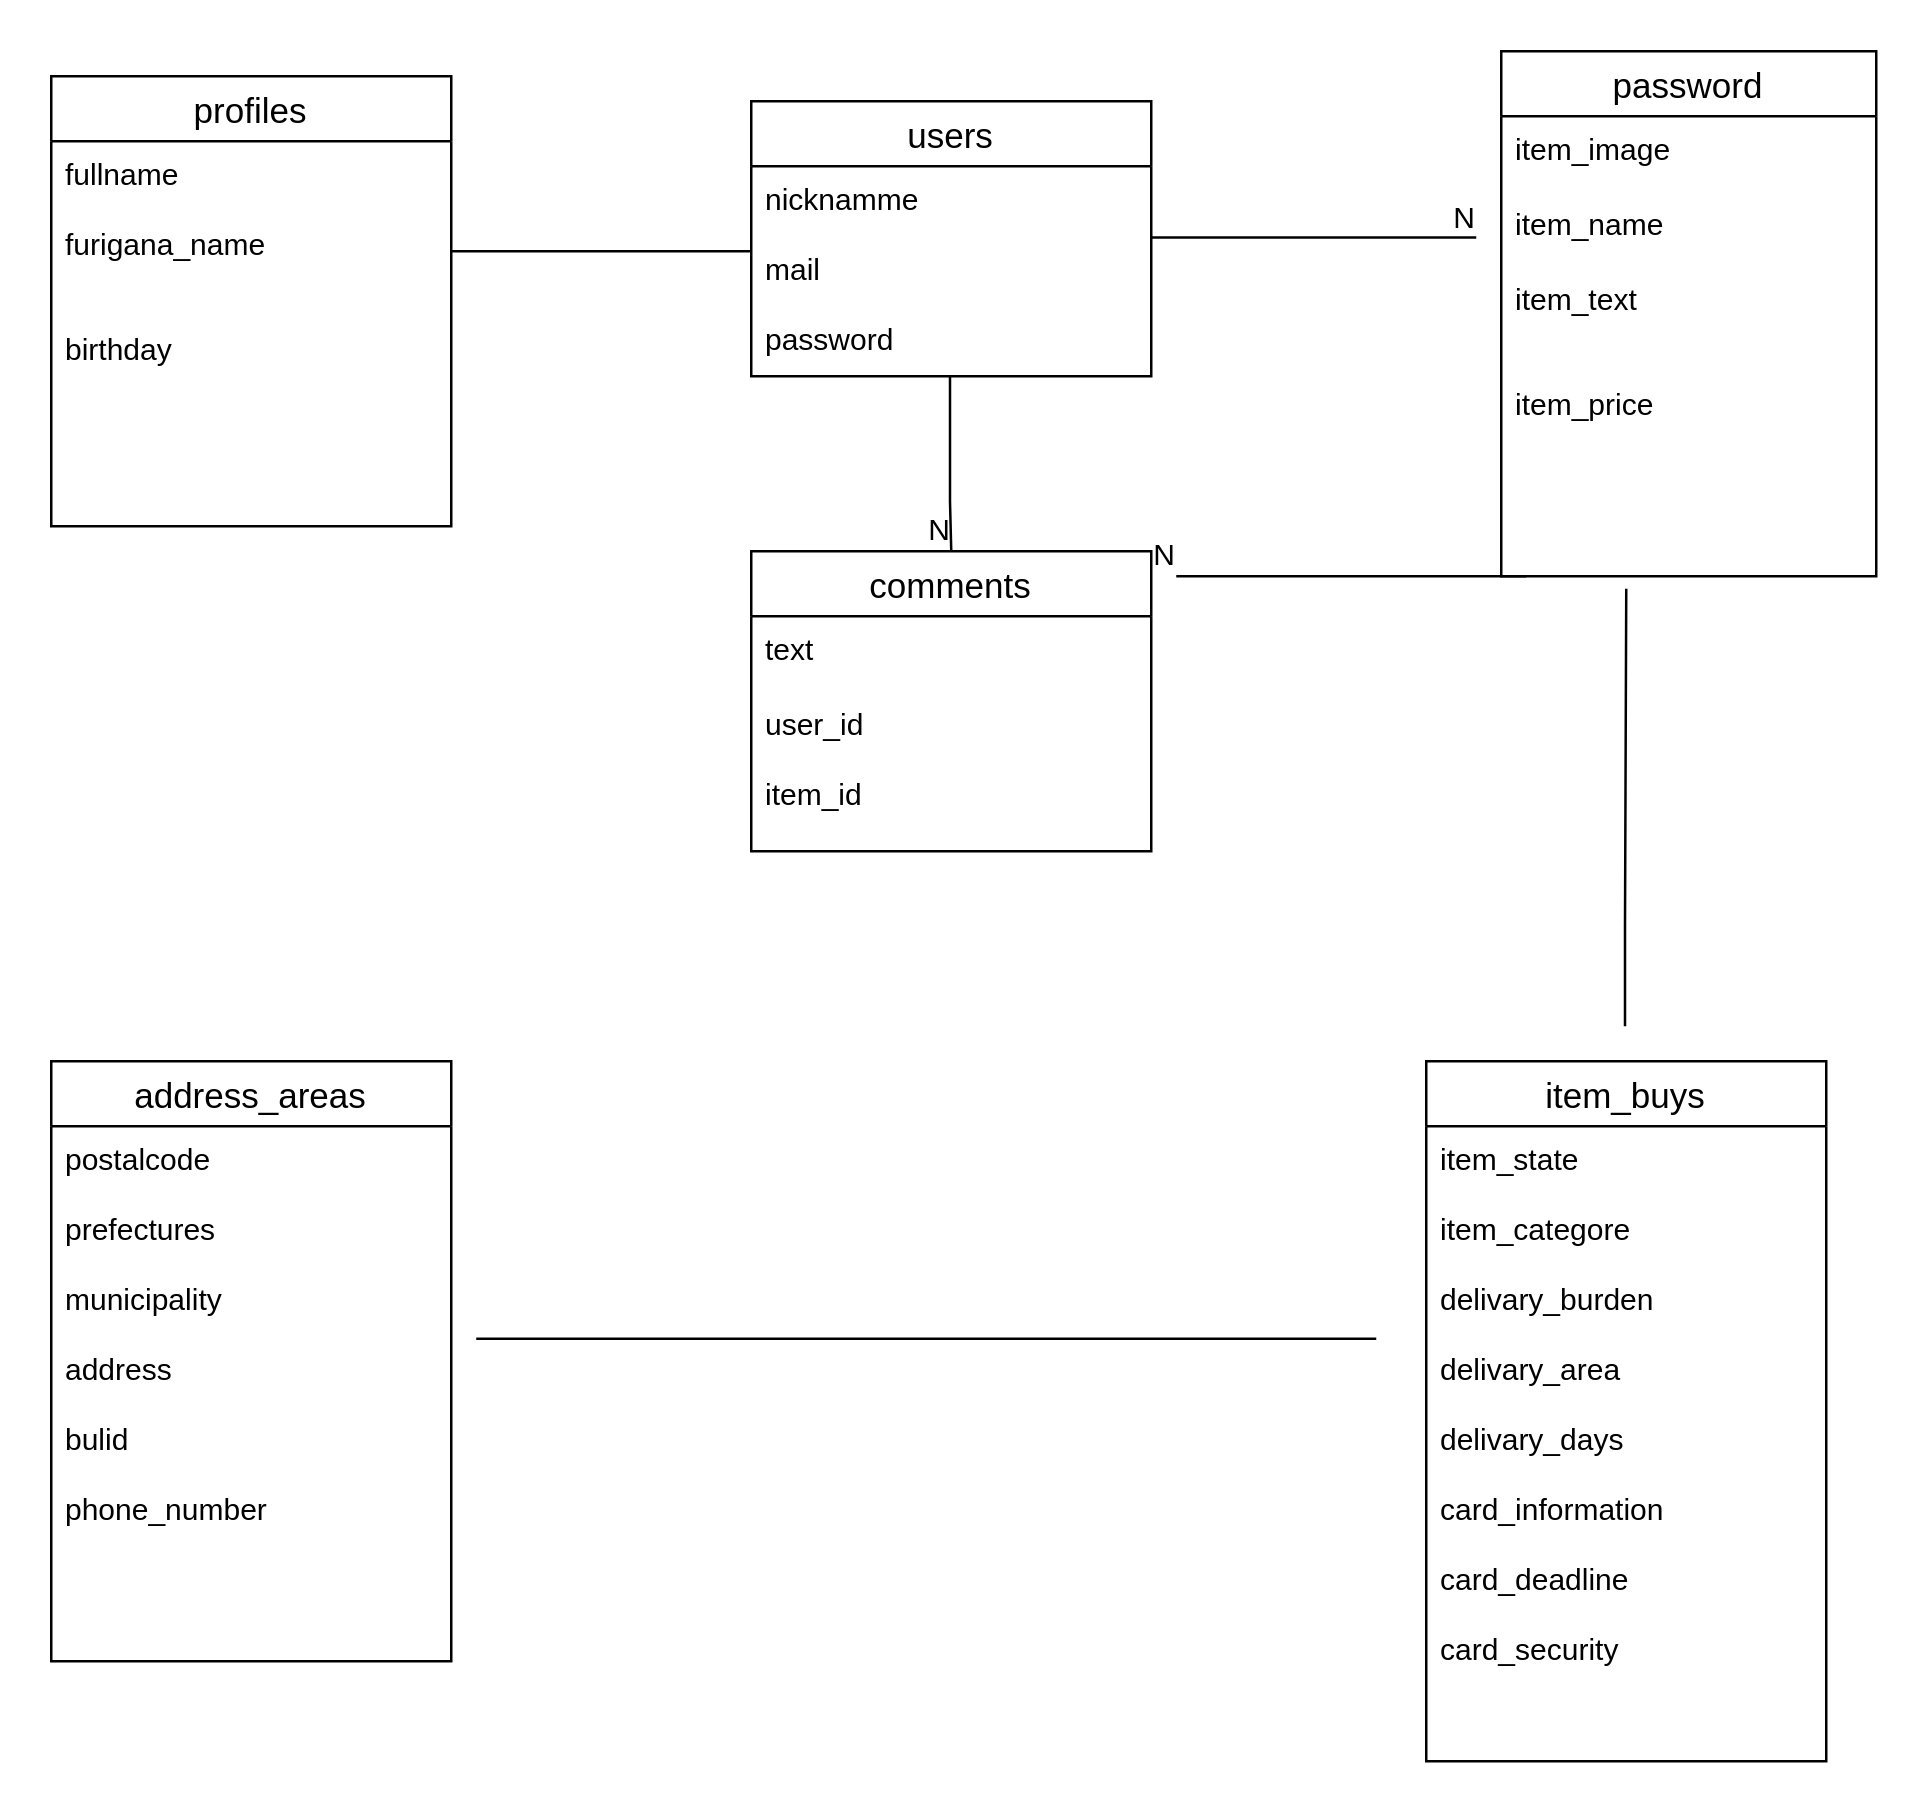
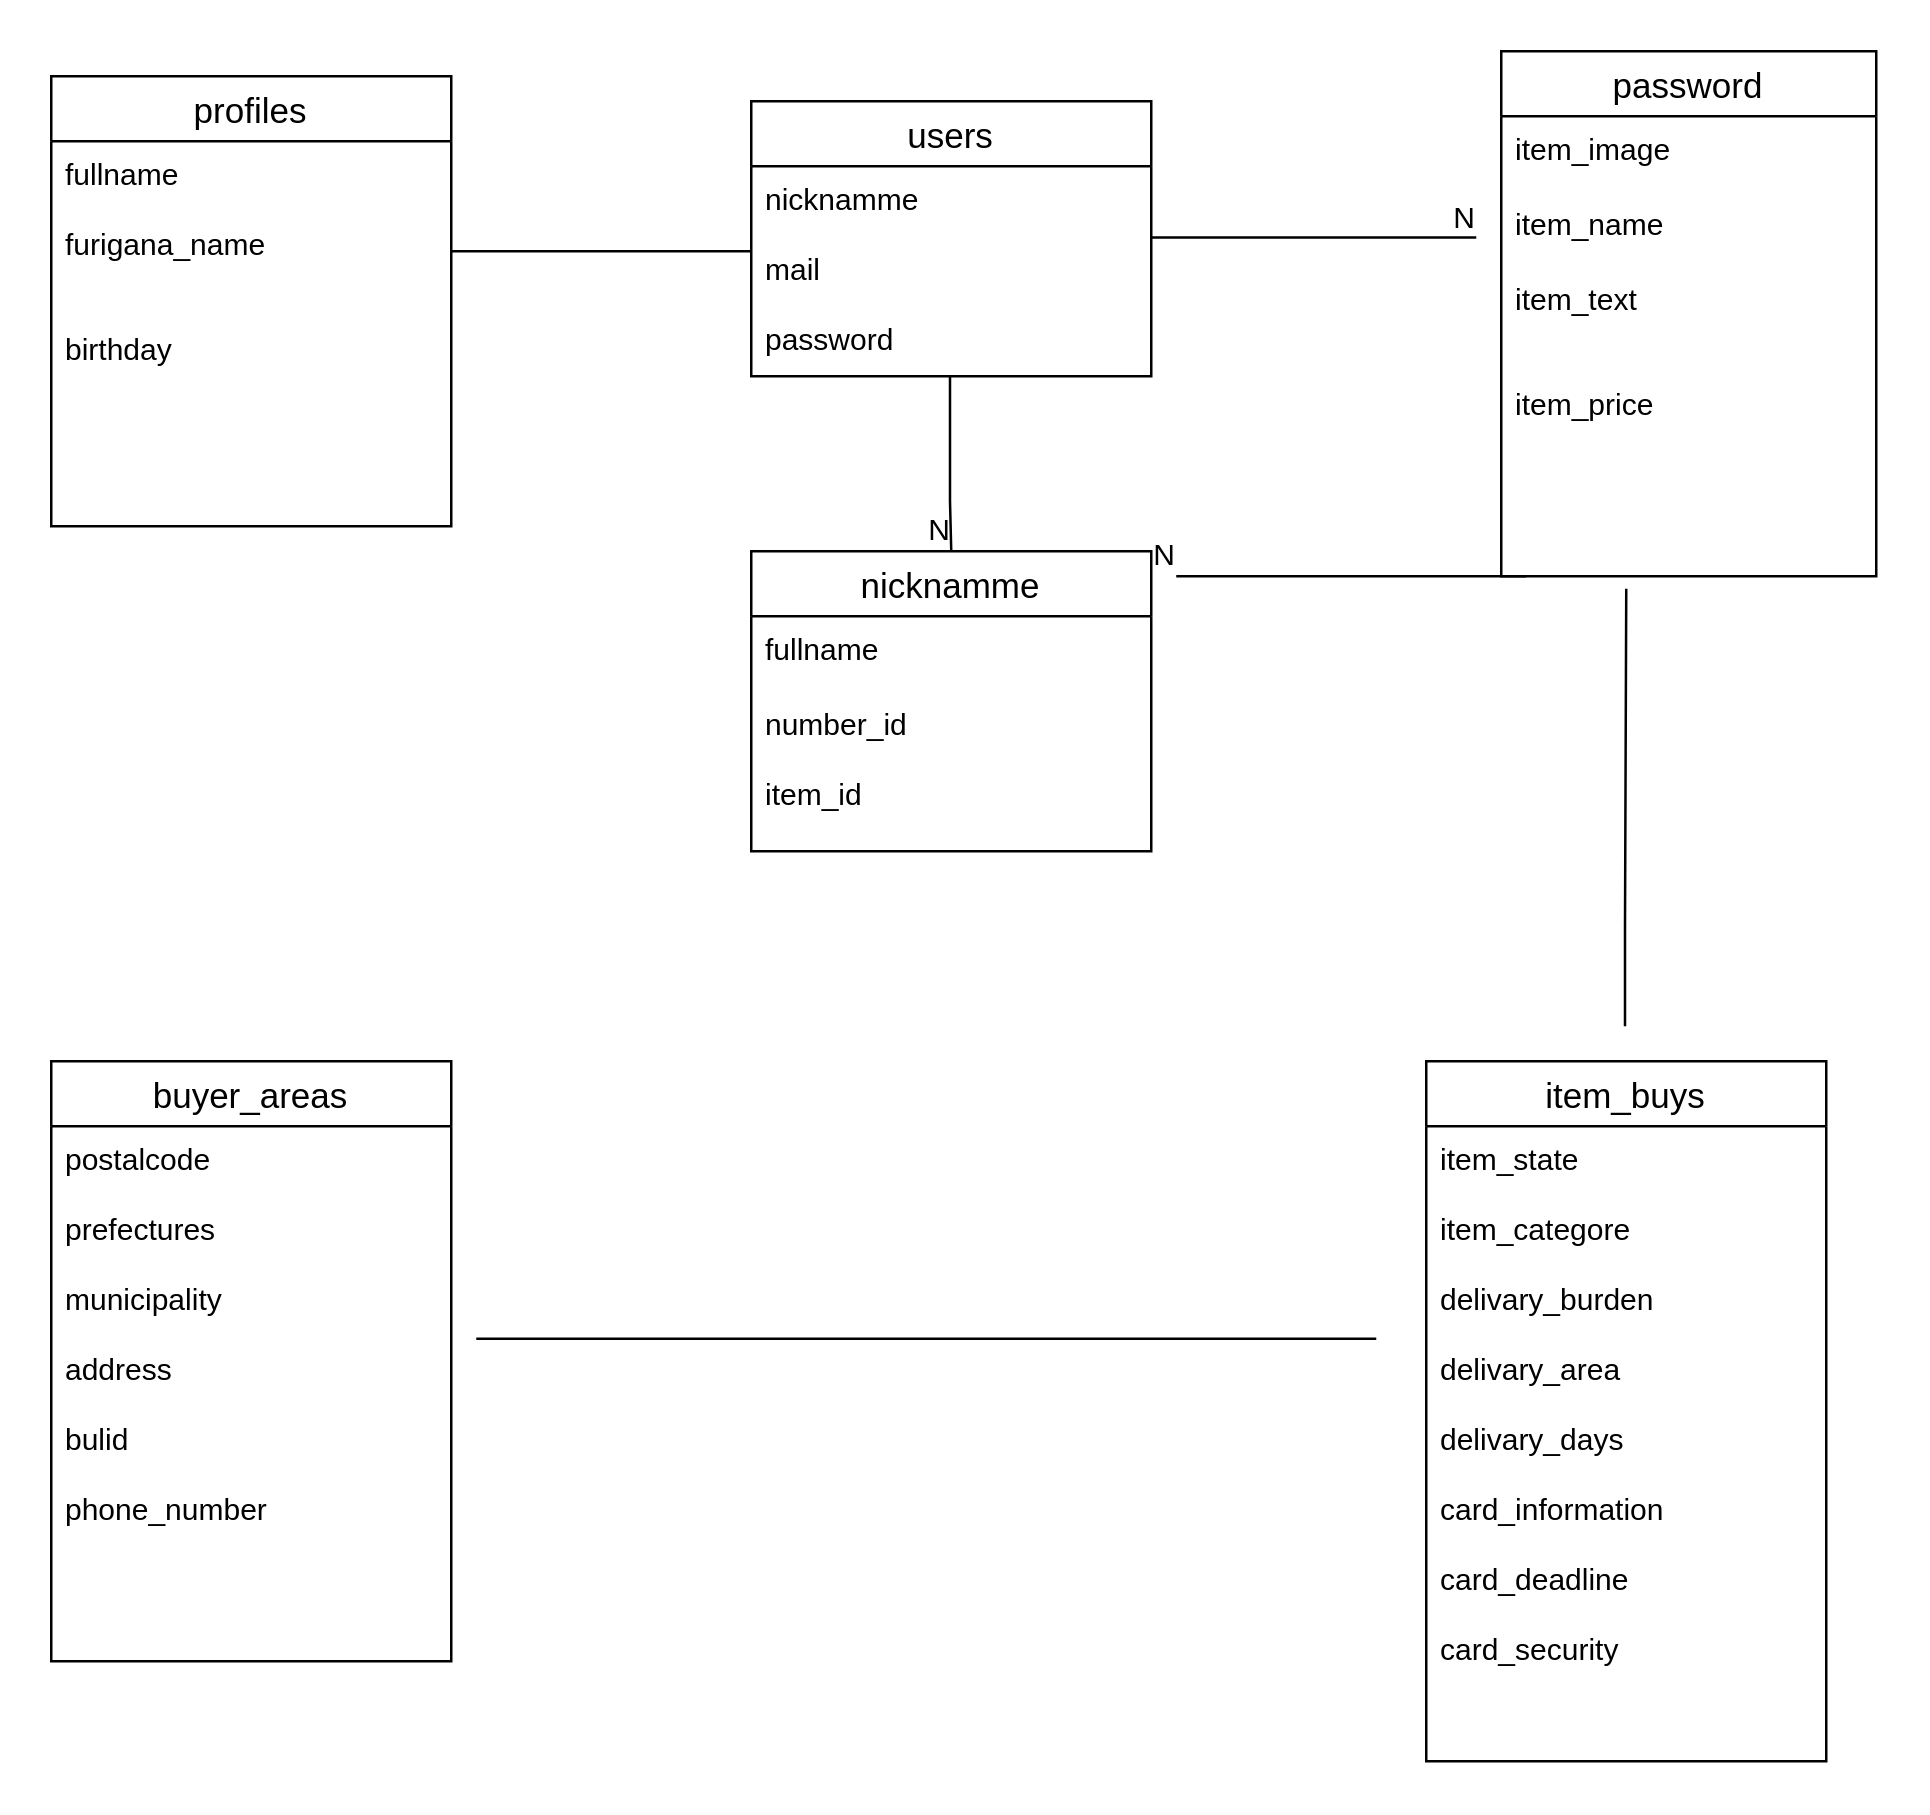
(950, 586) -> (950, 586)
(799, 650) -> (824, 650)
(820, 725) -> (837, 725)
(250, 1096) -> (250, 1096)
